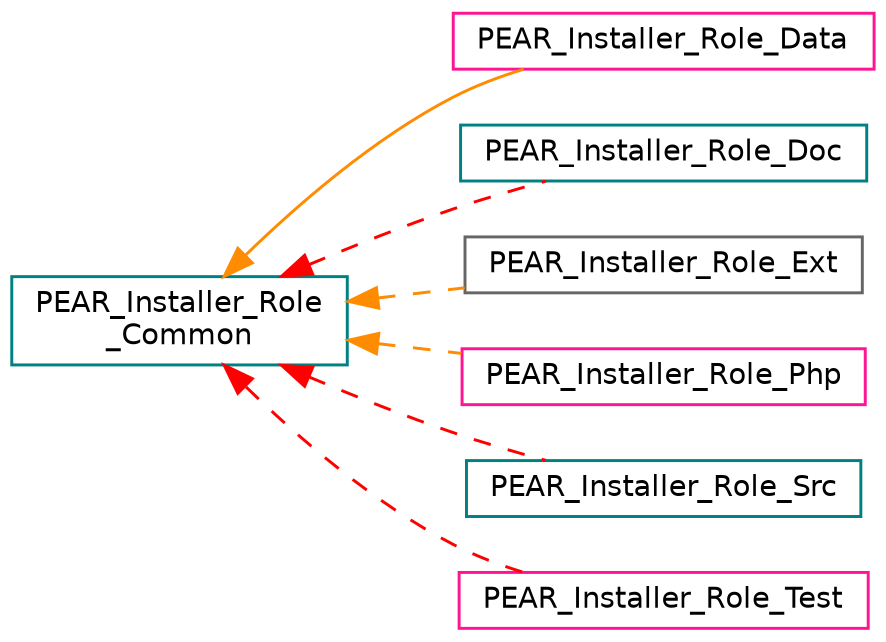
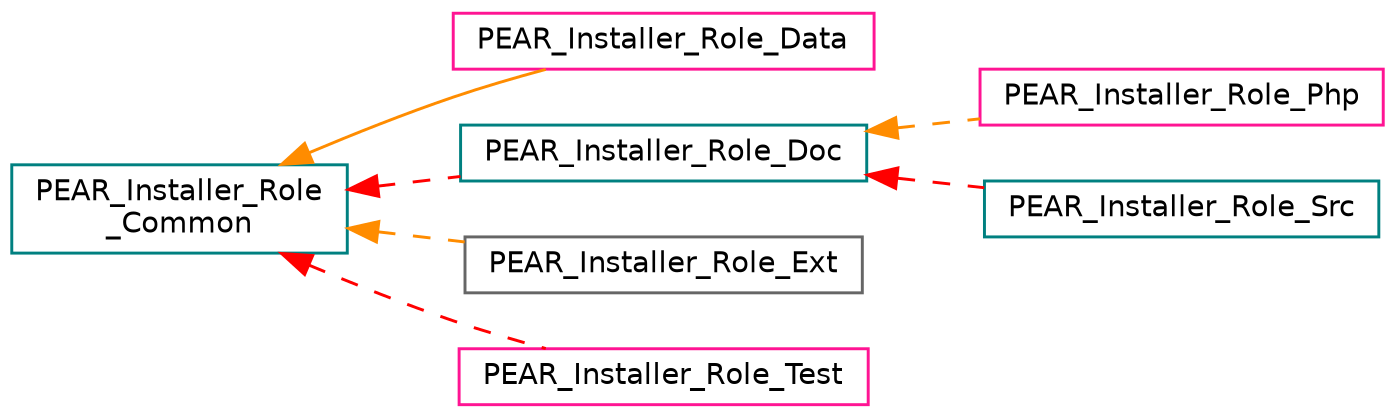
(420, 349) -> (939, 123)
(426, 423) -> (941, 183)
